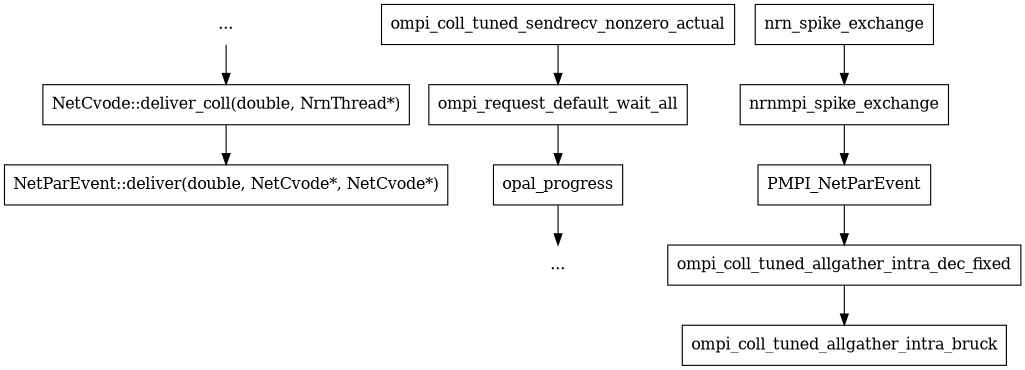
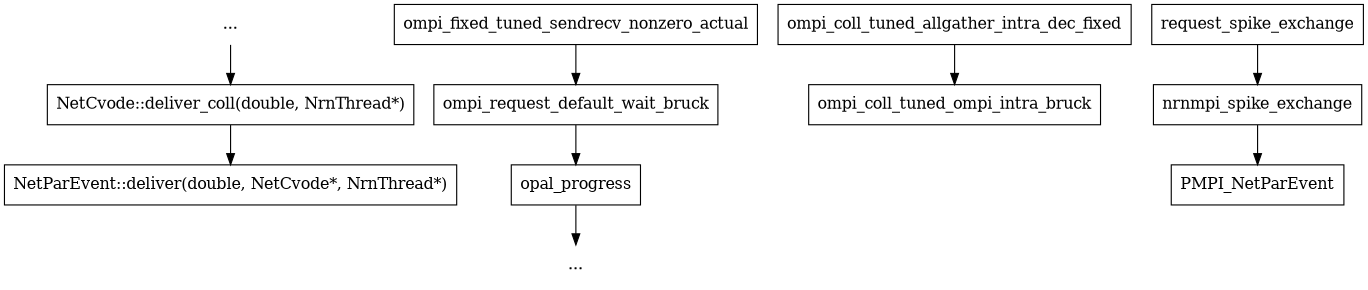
(558, 25) -> (576, 25)
(844, 25) -> (1258, 25)
(558, 105) -> (576, 105)
(226, 185) -> (231, 185)
(844, 220) -> none
(844, 345) -> (955, 105)
